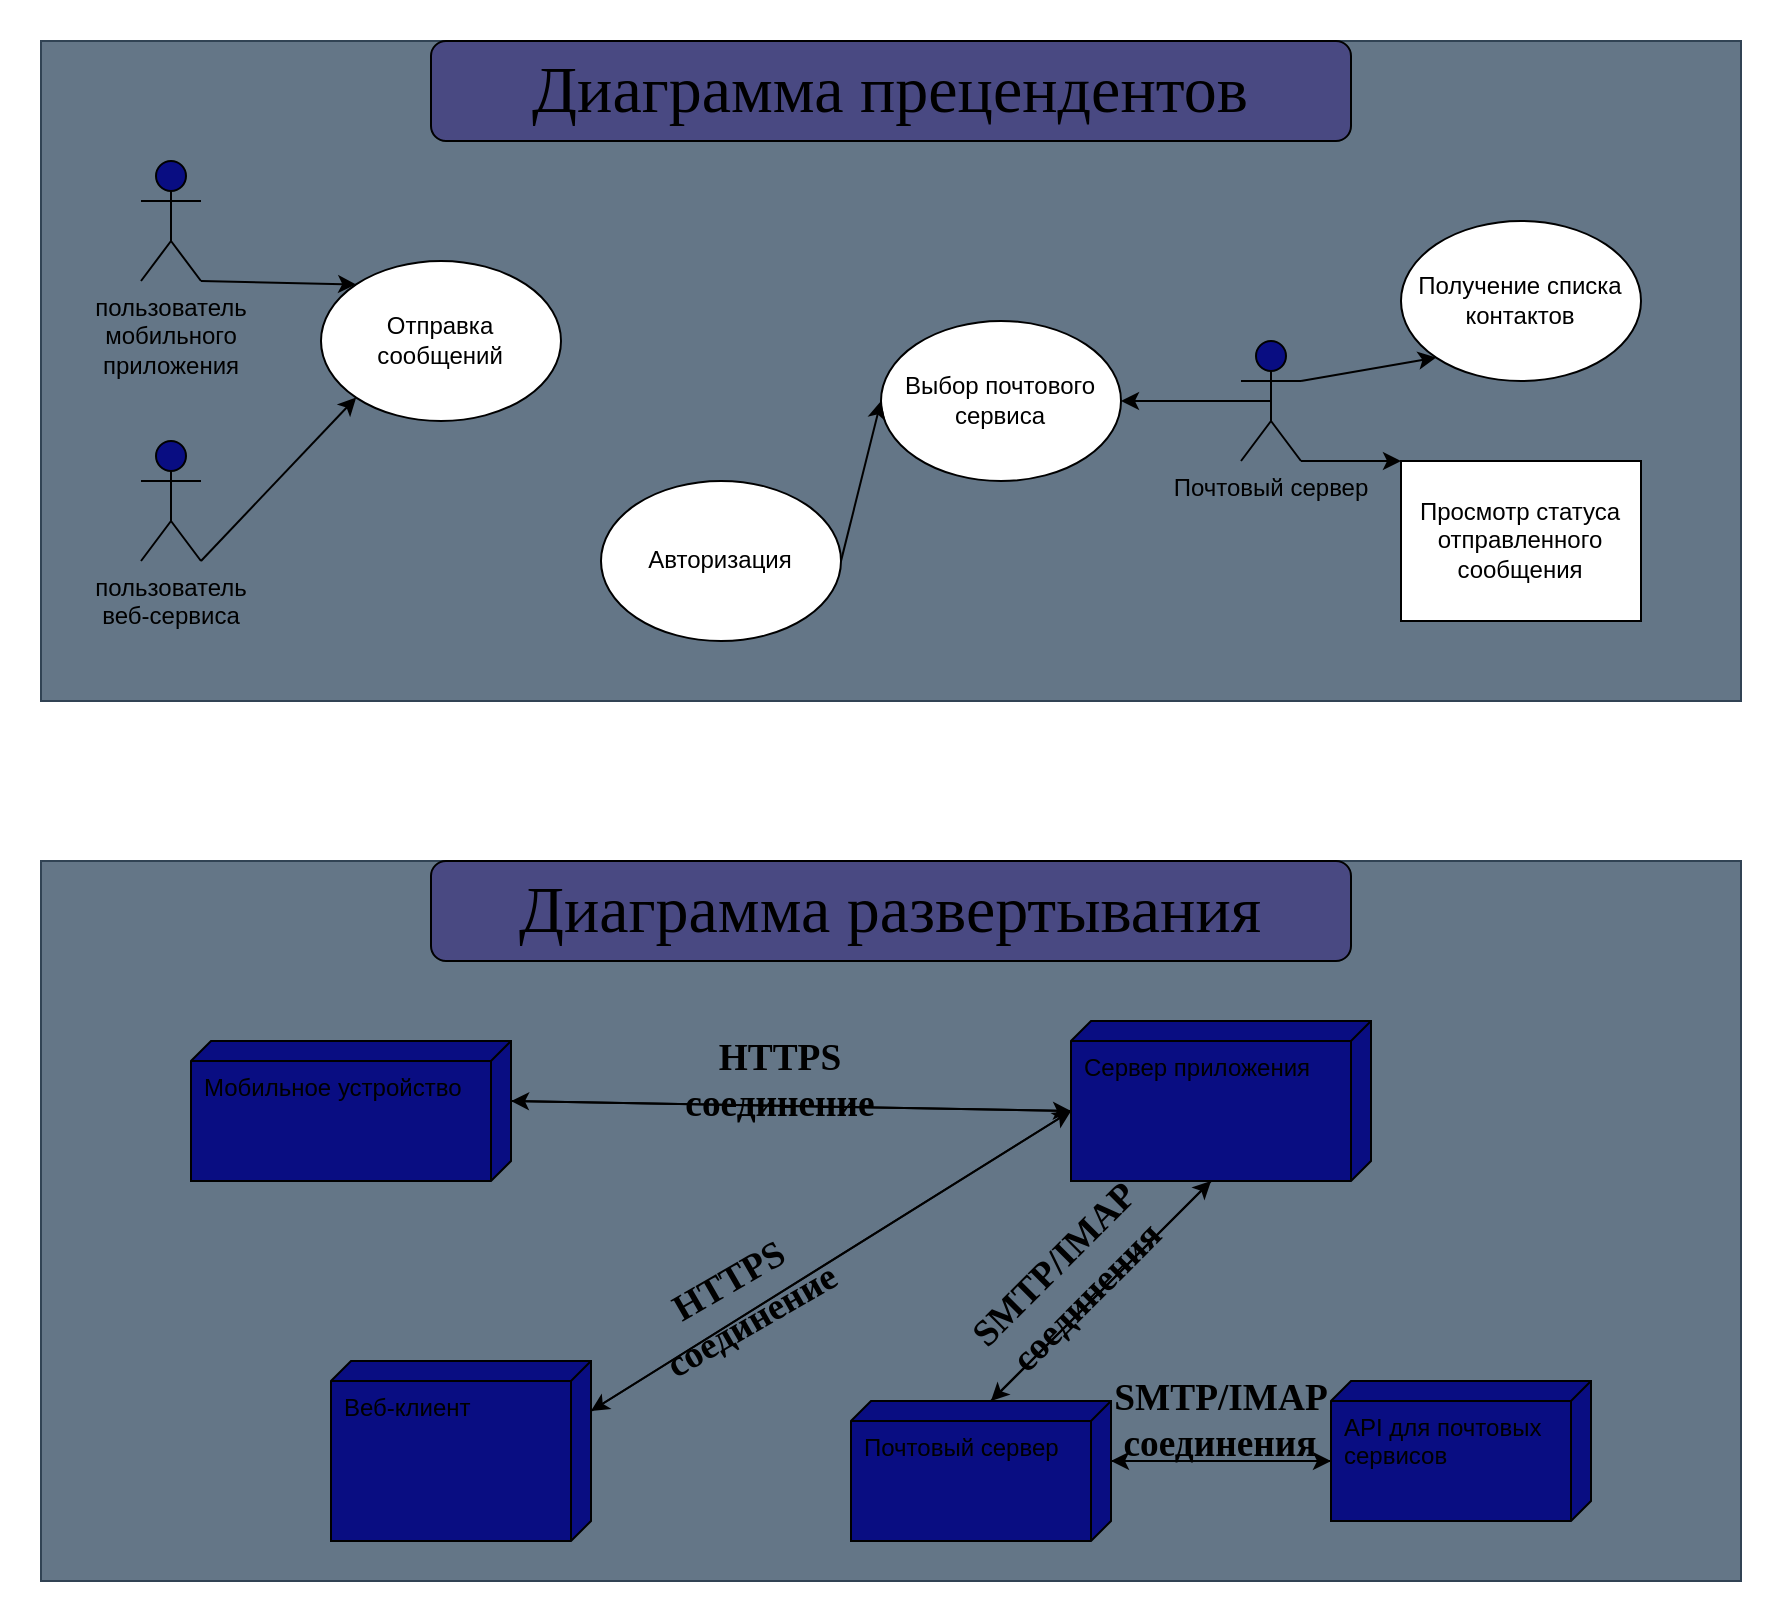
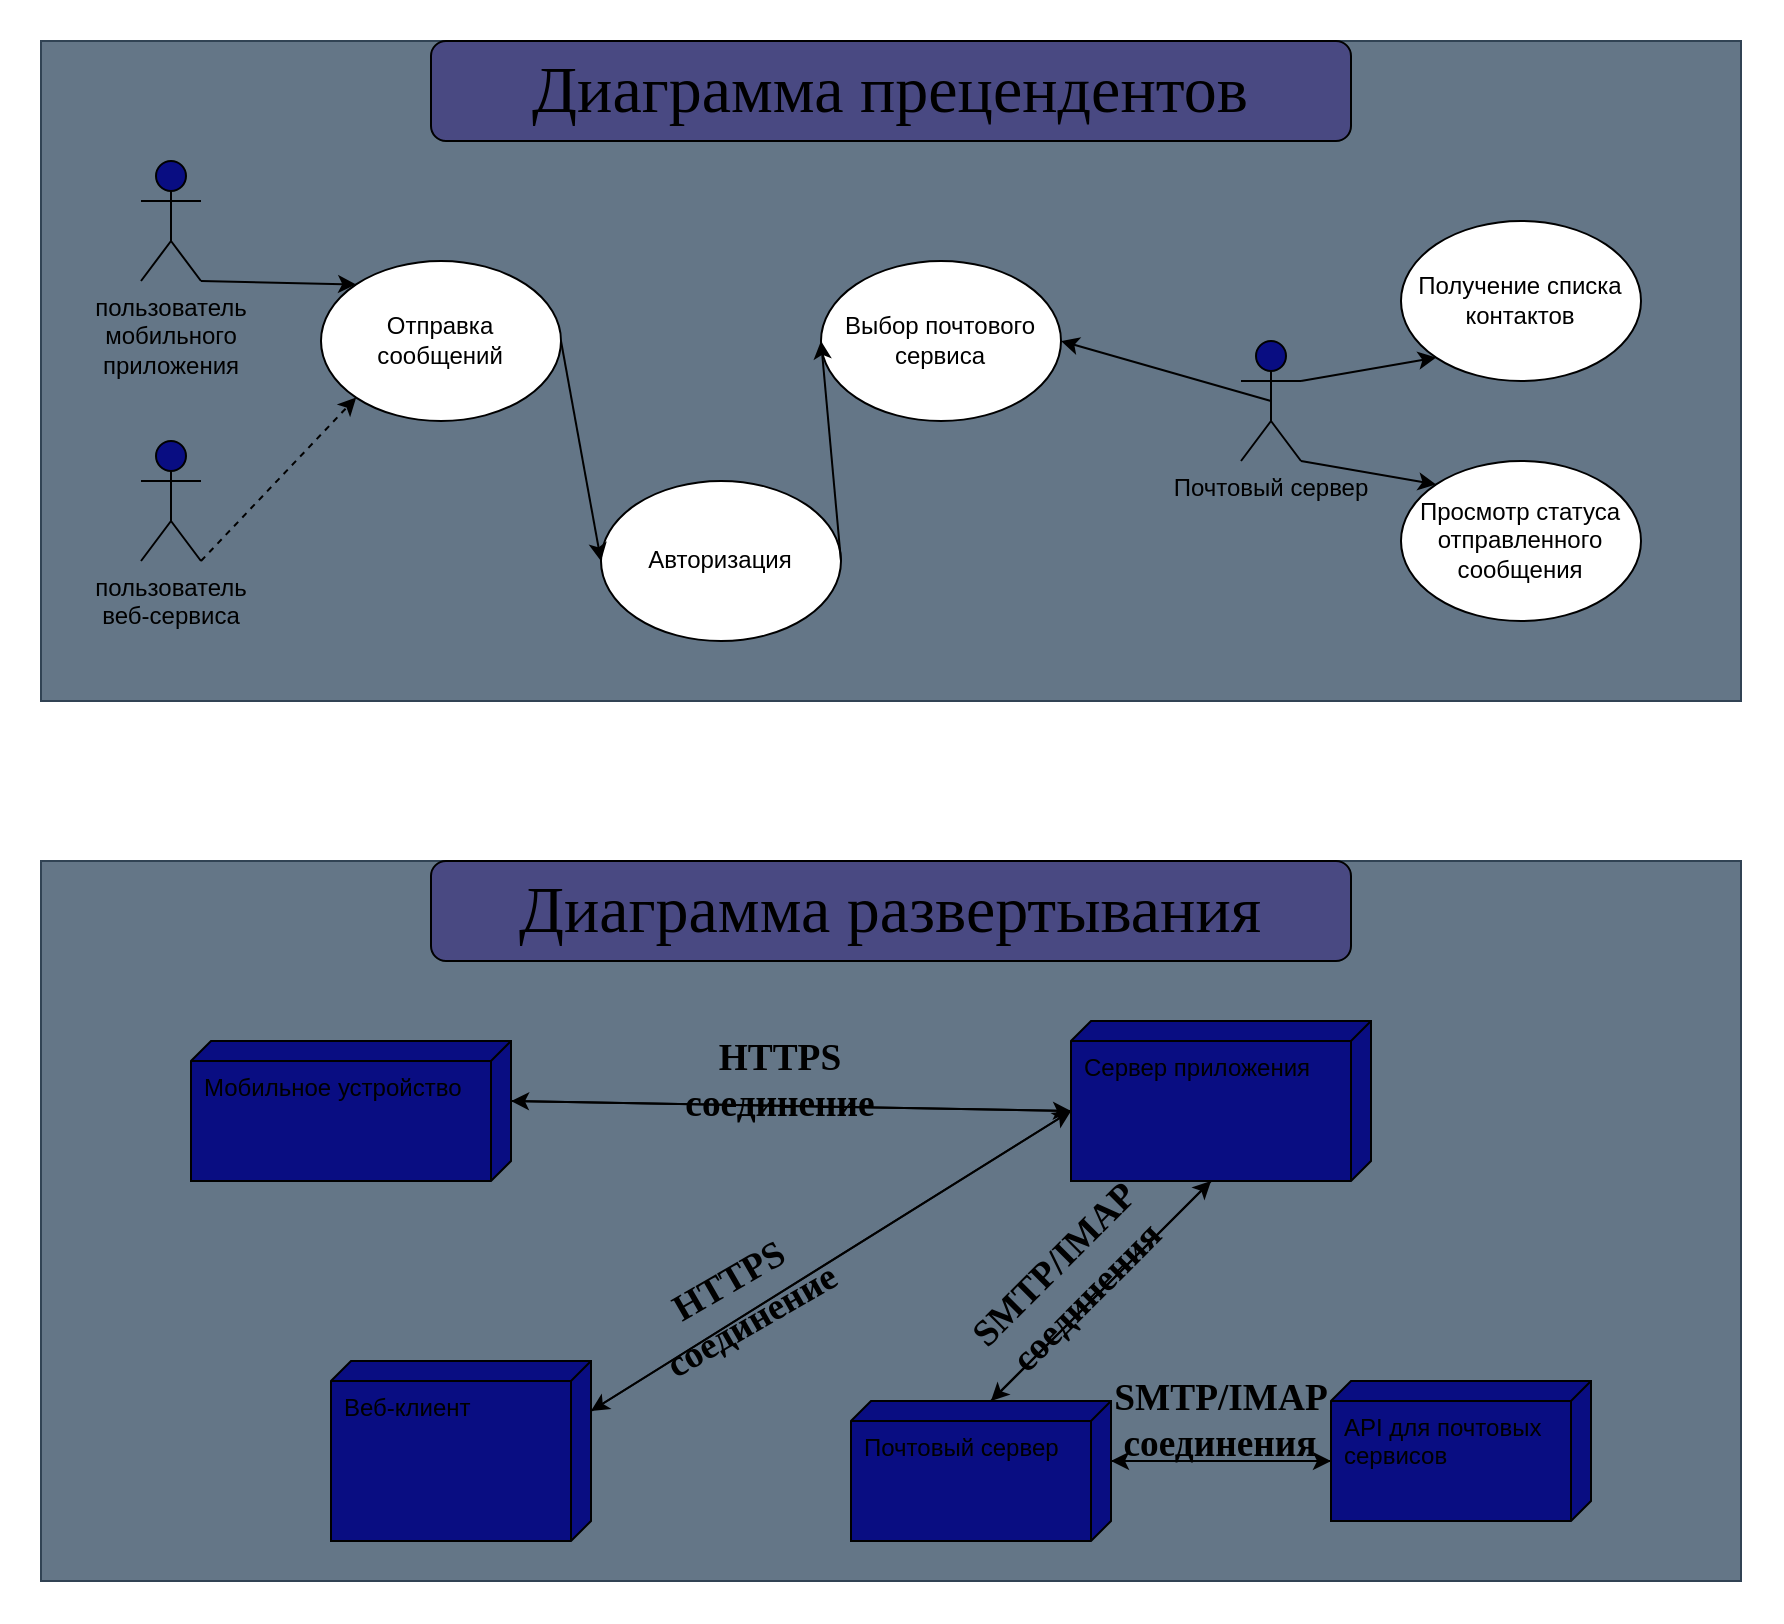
(1001, 401) -> (941, 341)
none -> (580, 445)
(276, 482) -> (276, 482)
(1521, 541) -> (1521, 541)
